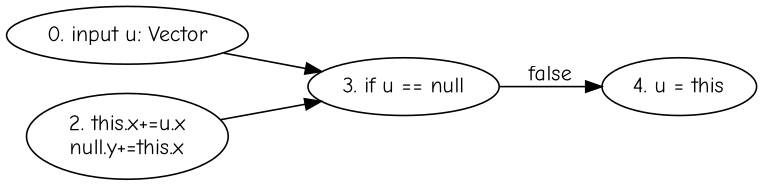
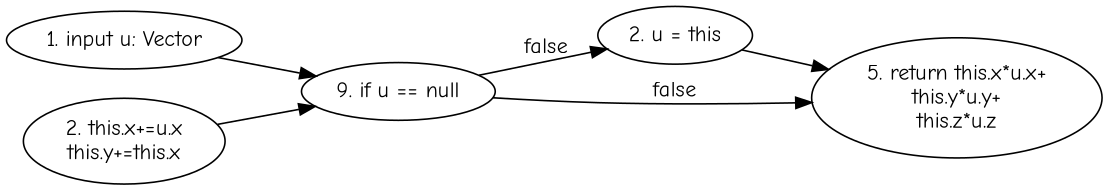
(127, 35) -> (124, 40)
(404, 87) -> (398, 91)
(679, 87) -> (675, 35)
none -> (957, 98)
(127, 136) -> (124, 141)
